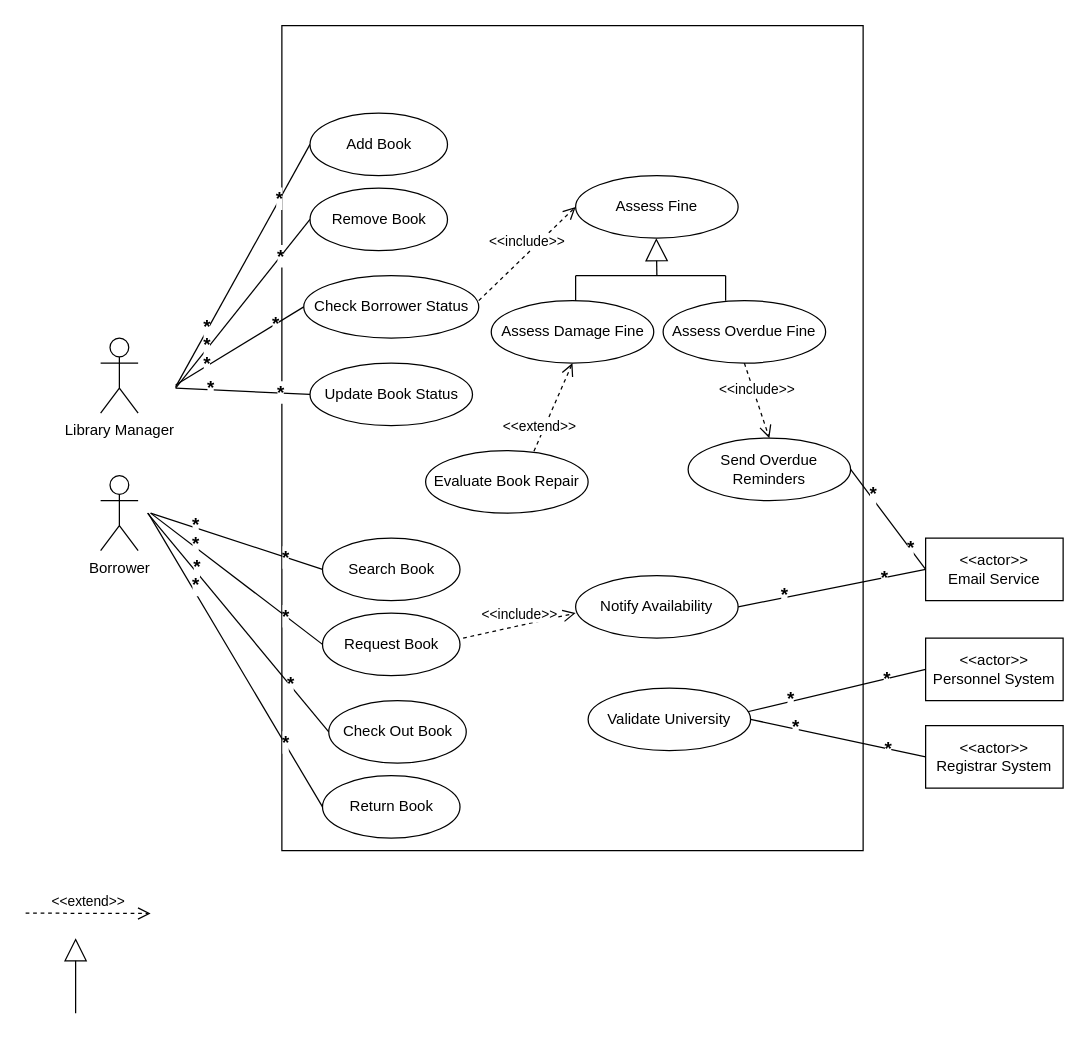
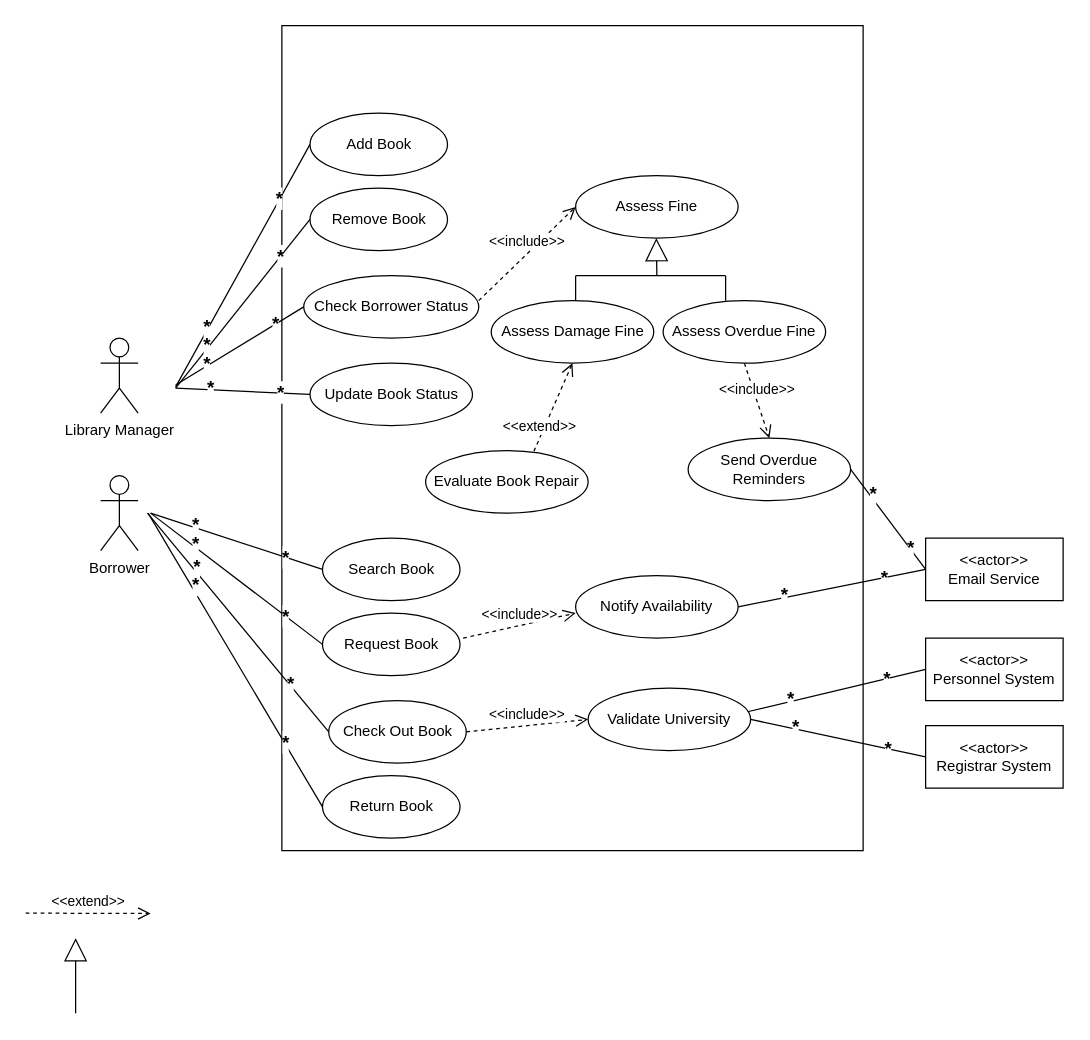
none -> (509, 727)
